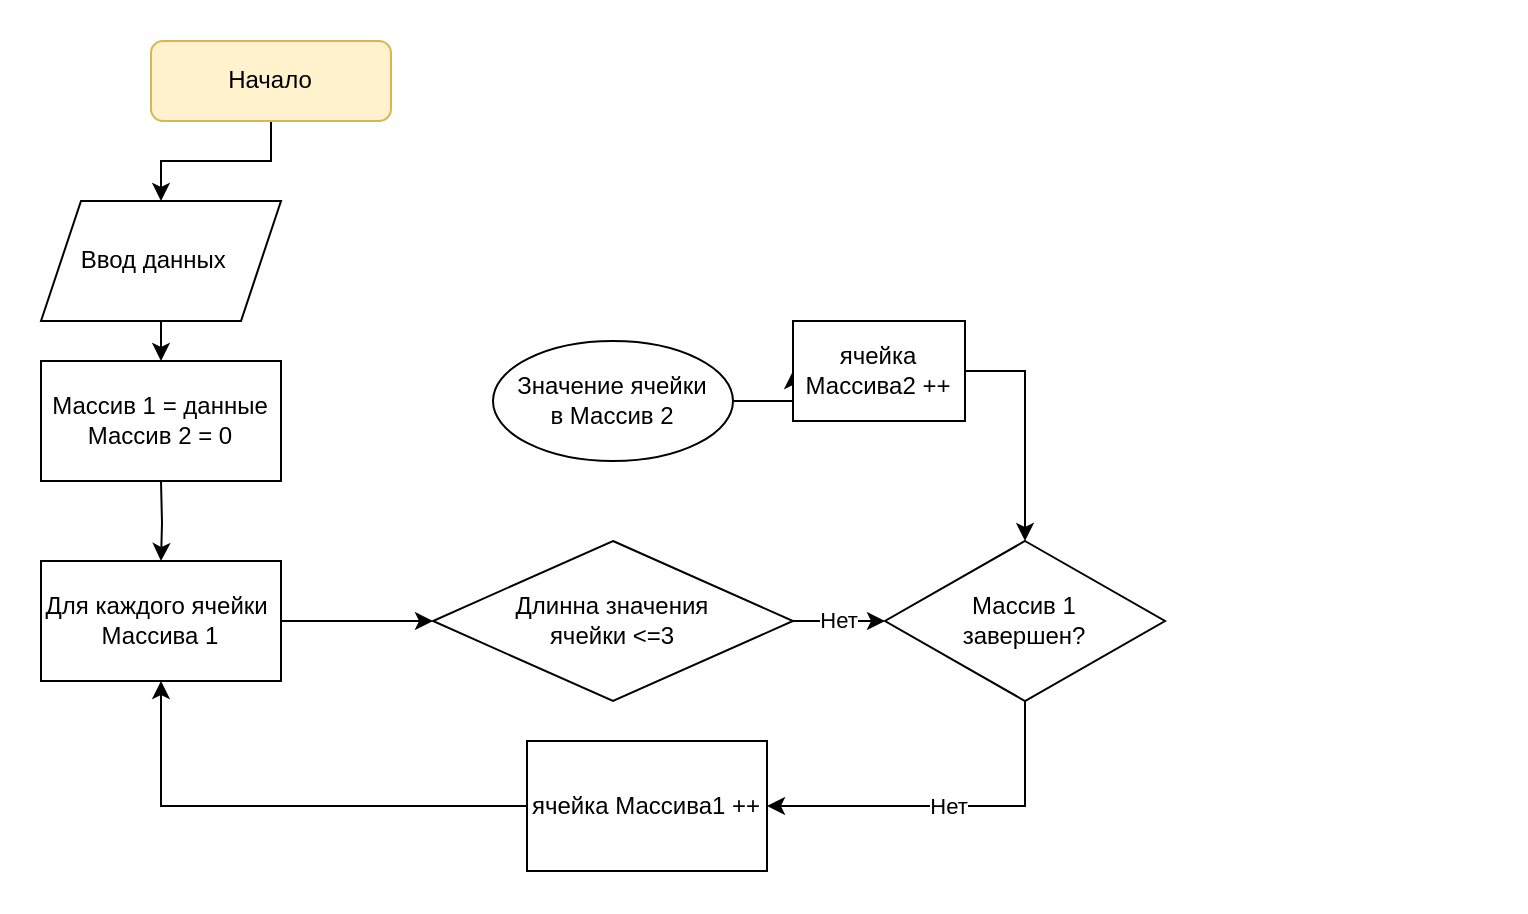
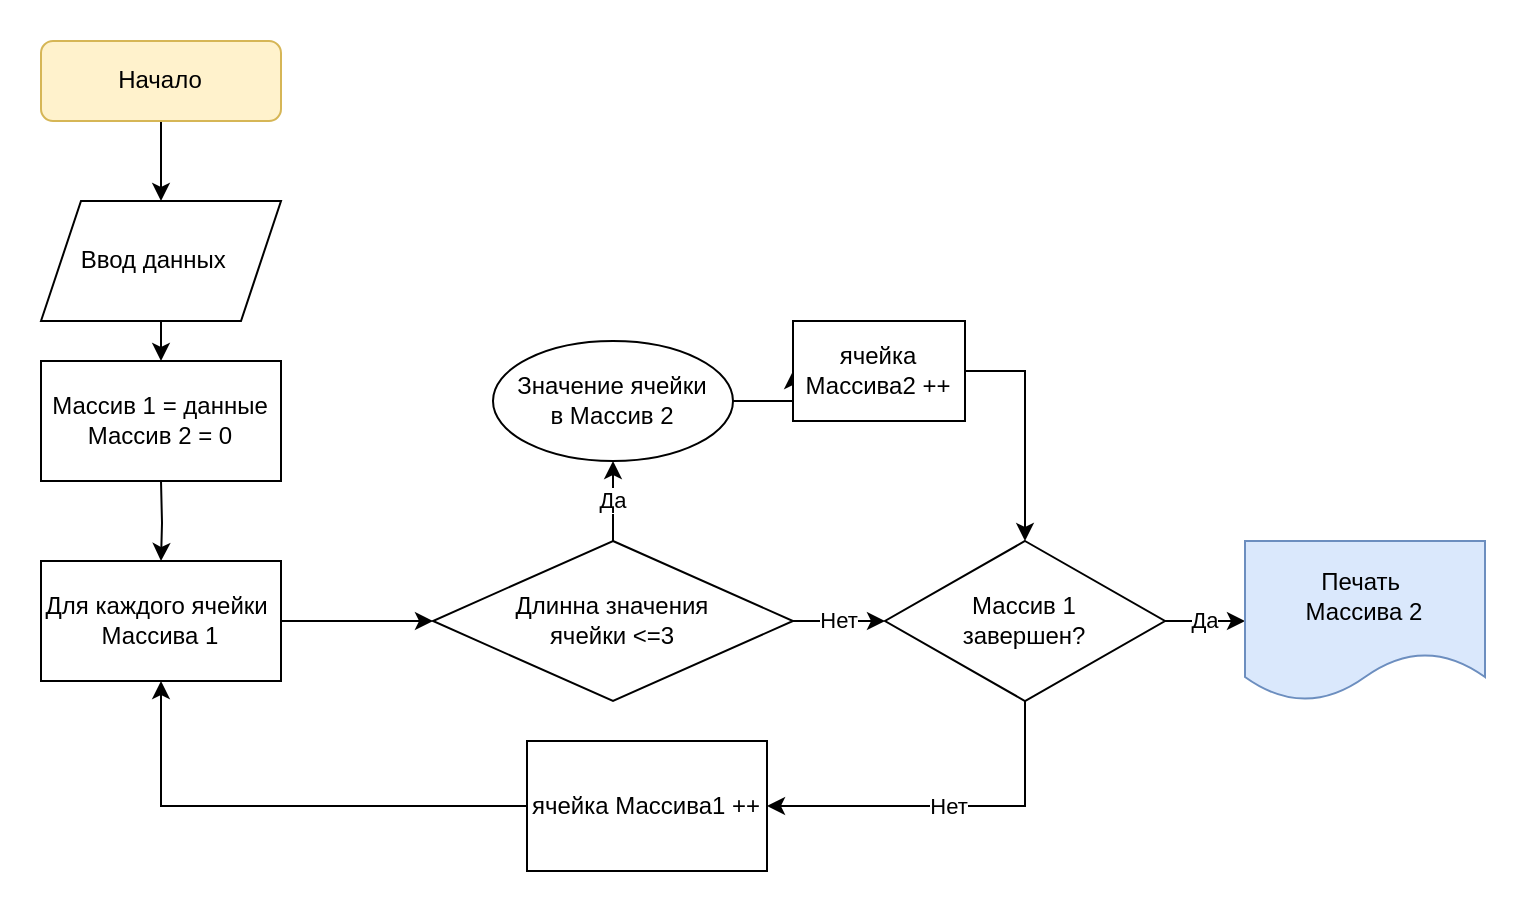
(271, 81) -> (161, 81)
none -> (613, 508)
none -> (1198, 621)
none -> (1365, 621)
